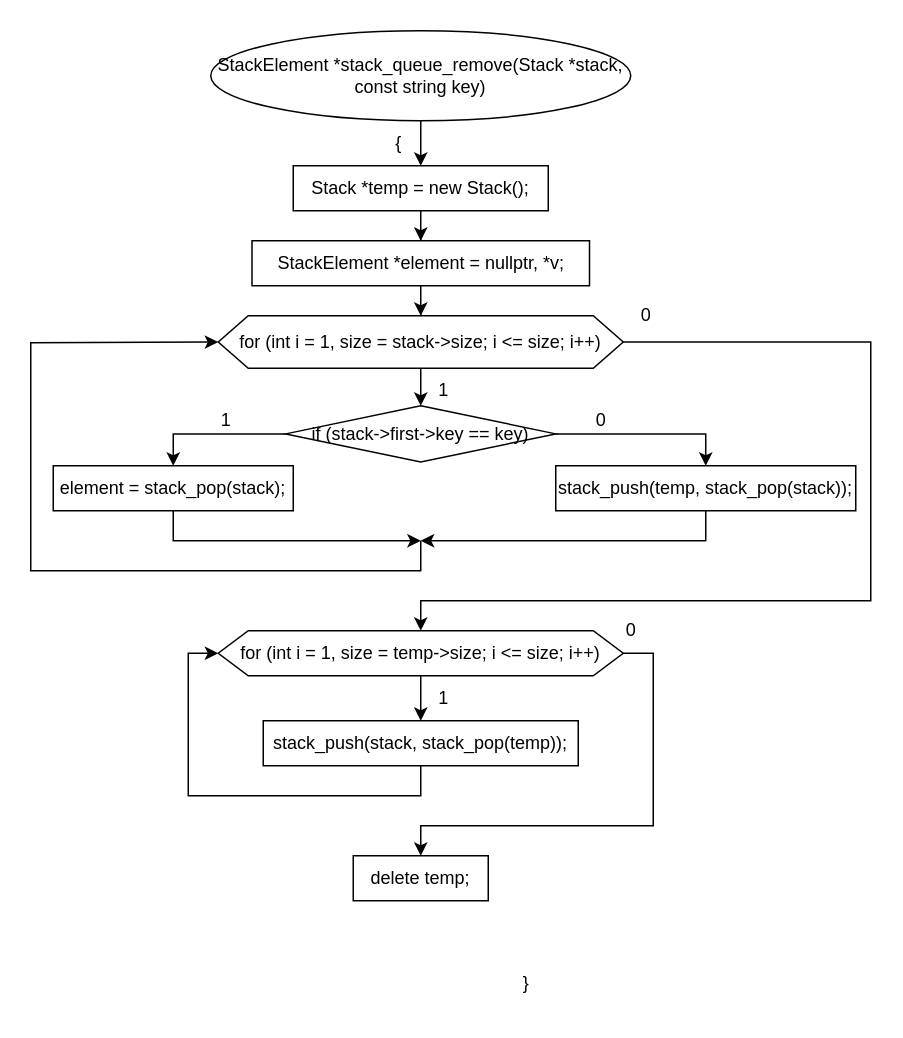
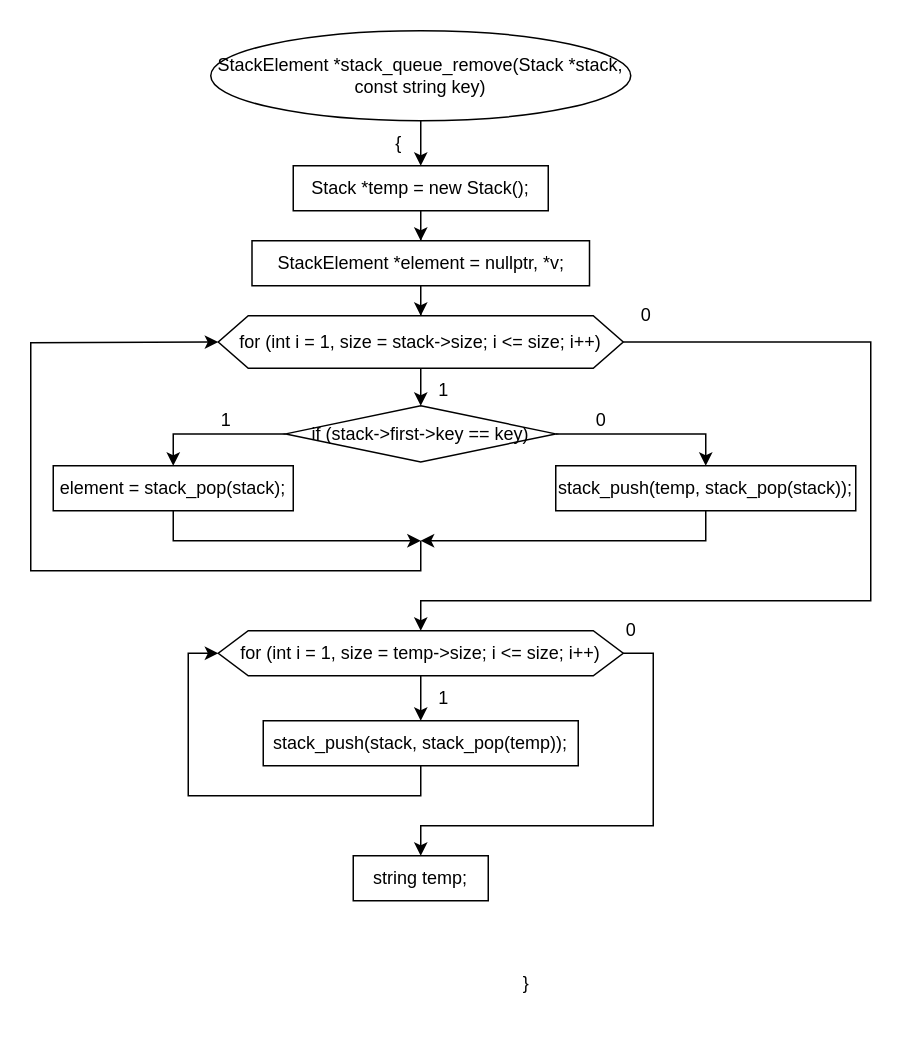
(421, 878) -> (421, 878)
